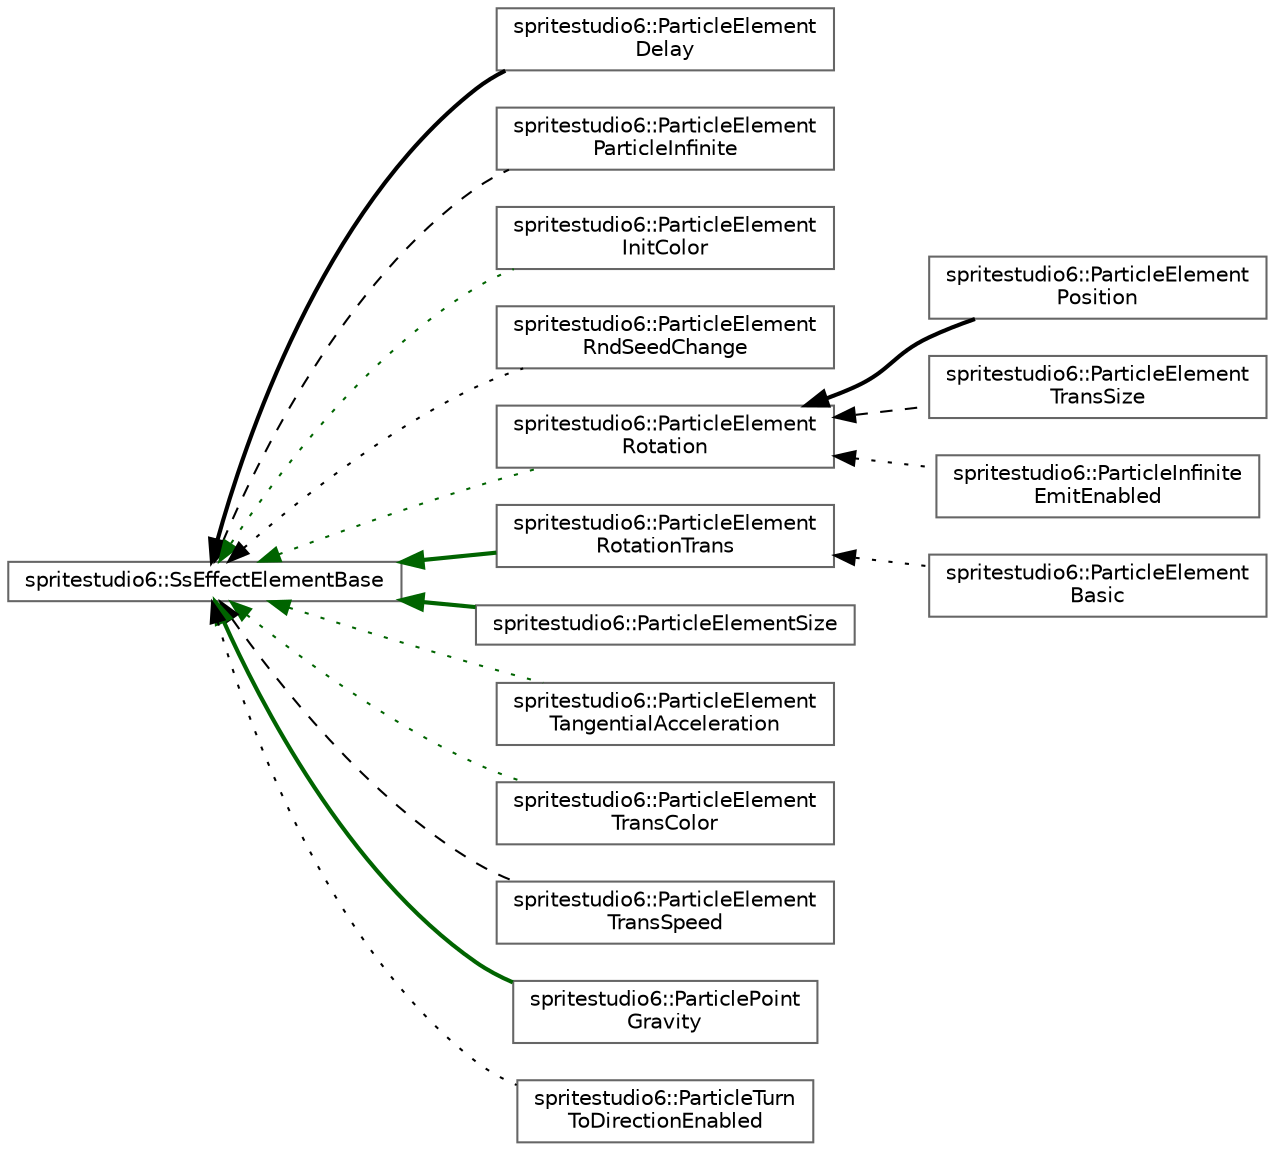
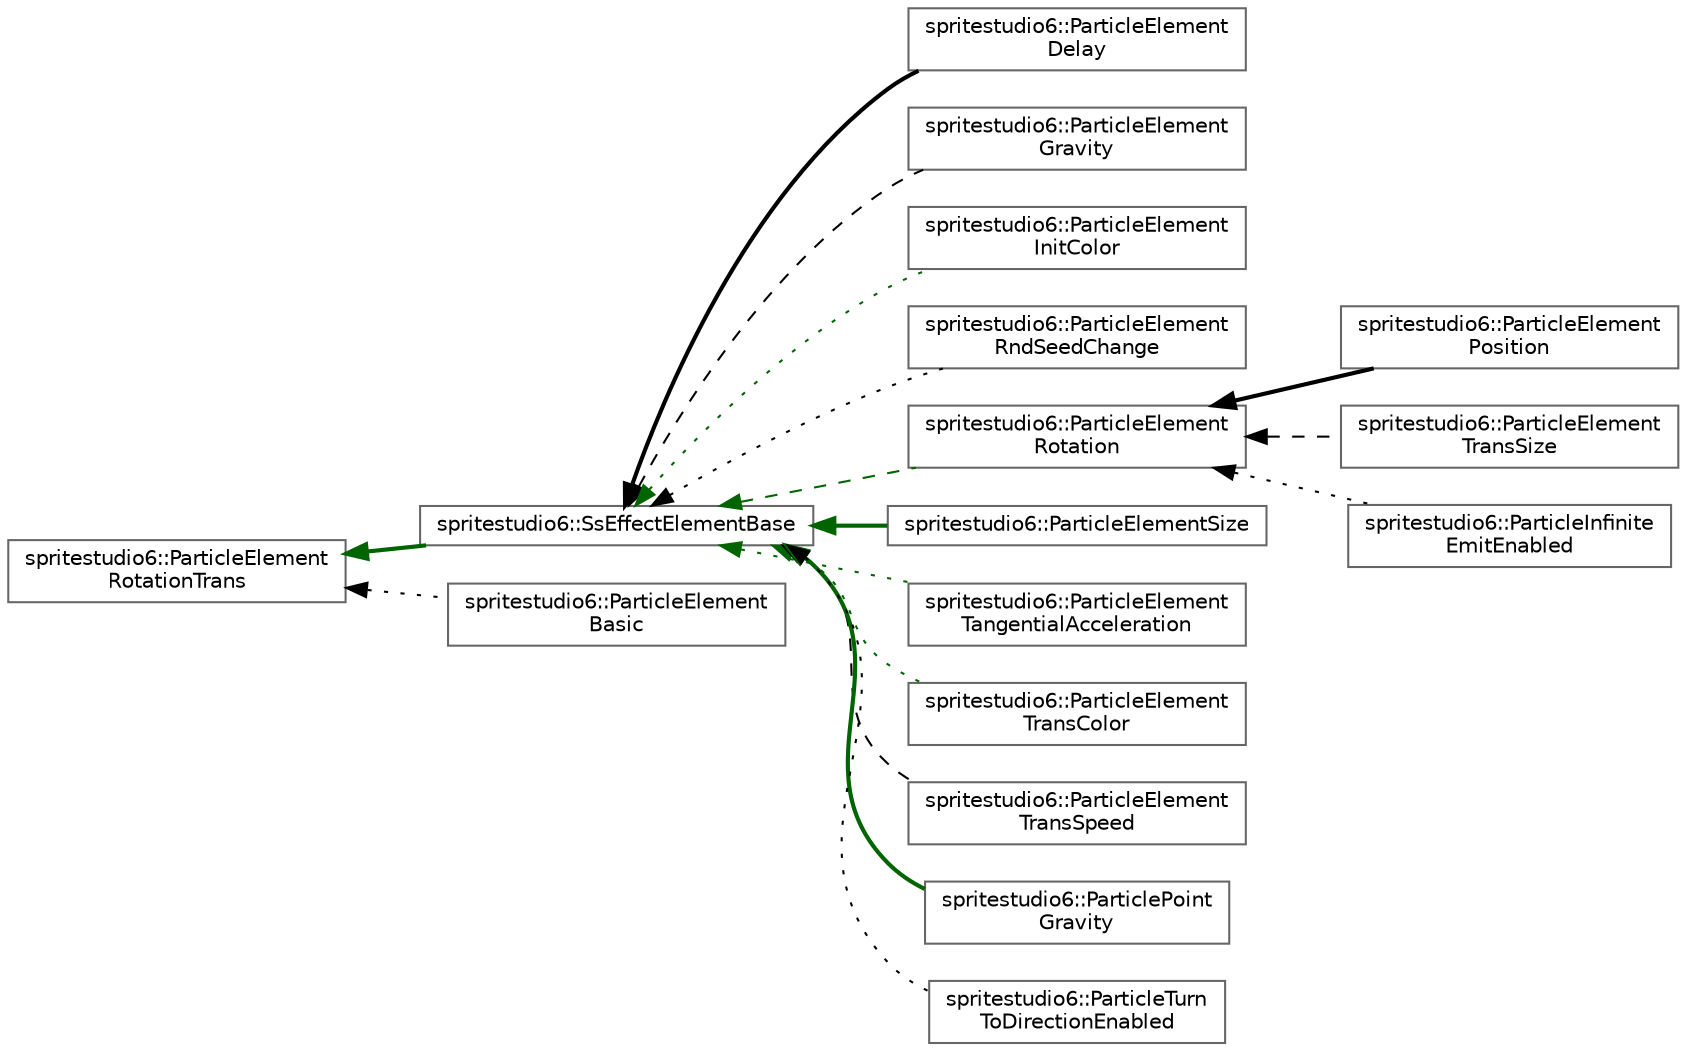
(665, 139) -> (1077, 139)
(408, 508) -> (828, 485)
(459, 556) -> (397, 548)
